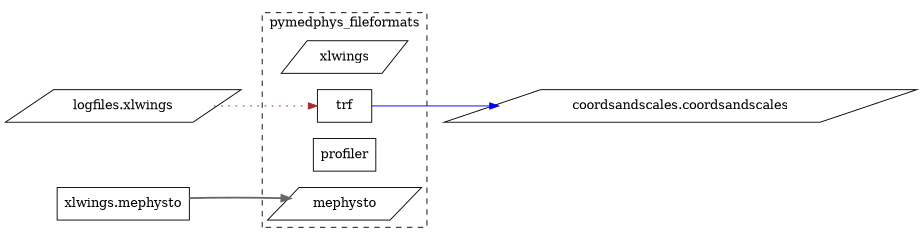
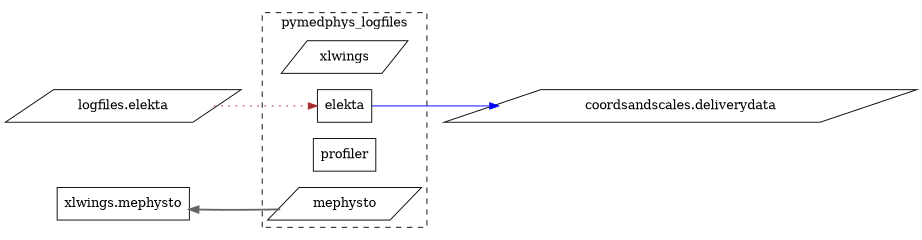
(345, 23) -> (345, 23)
(123, 106) -> (123, 106)
(345, 106) -> (345, 106)
(680, 106) -> (680, 106)
(235, 198) -> (239, 210)
